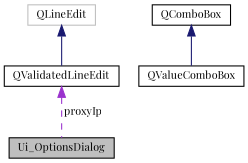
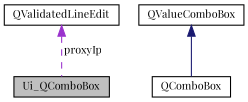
(62, 15) -> none
(191, 51) -> (191, 56)
(62, 148) -> (62, 87)
